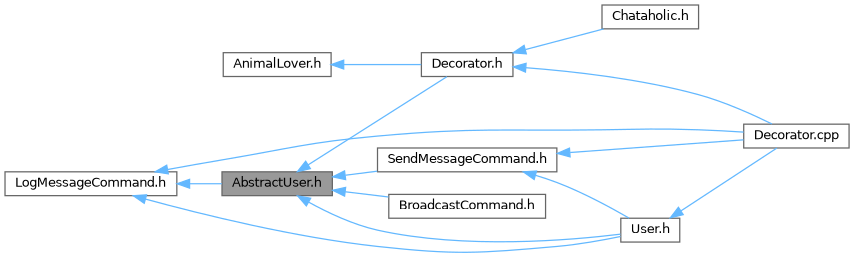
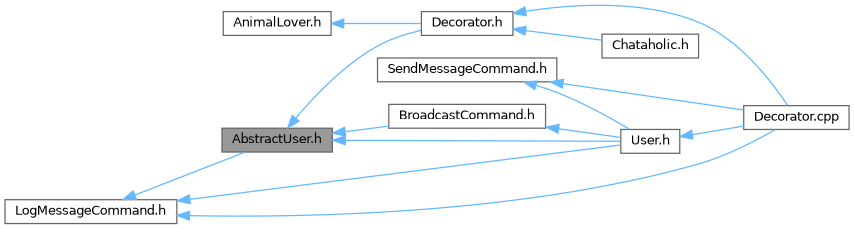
none -> (589, 133)
(361, 173) -> none
